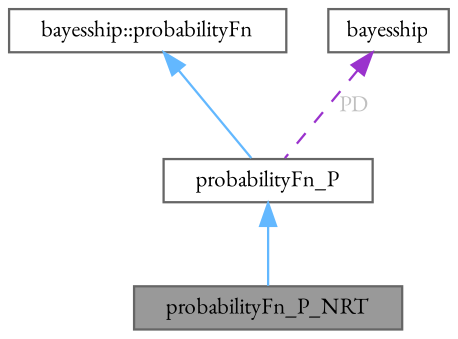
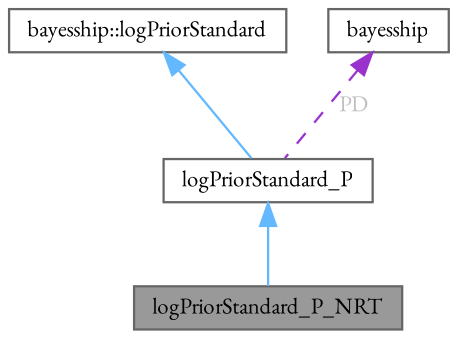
(148, 31) -> (148, 31)
(268, 181) -> (268, 181)
(268, 308) -> (268, 308)
